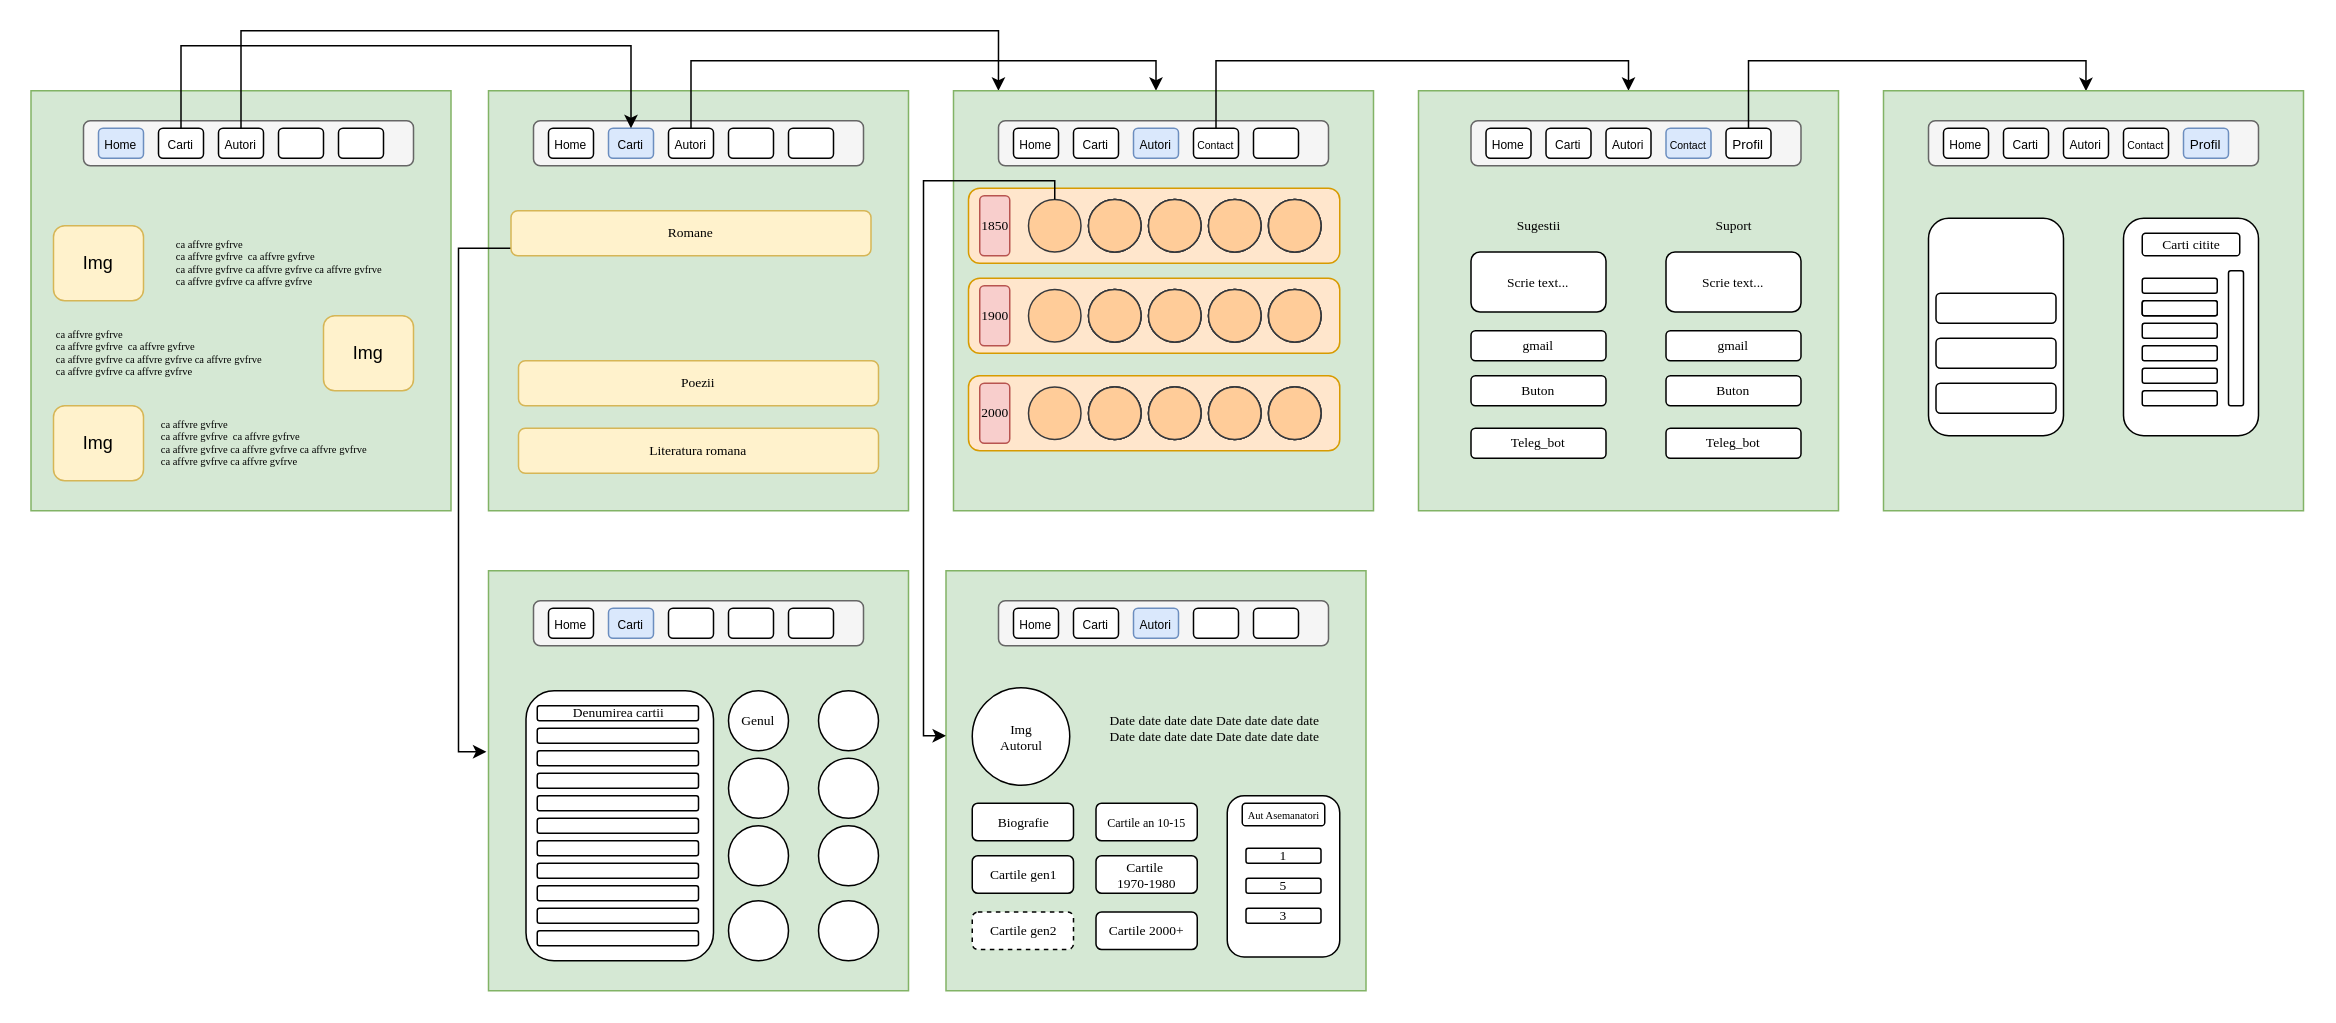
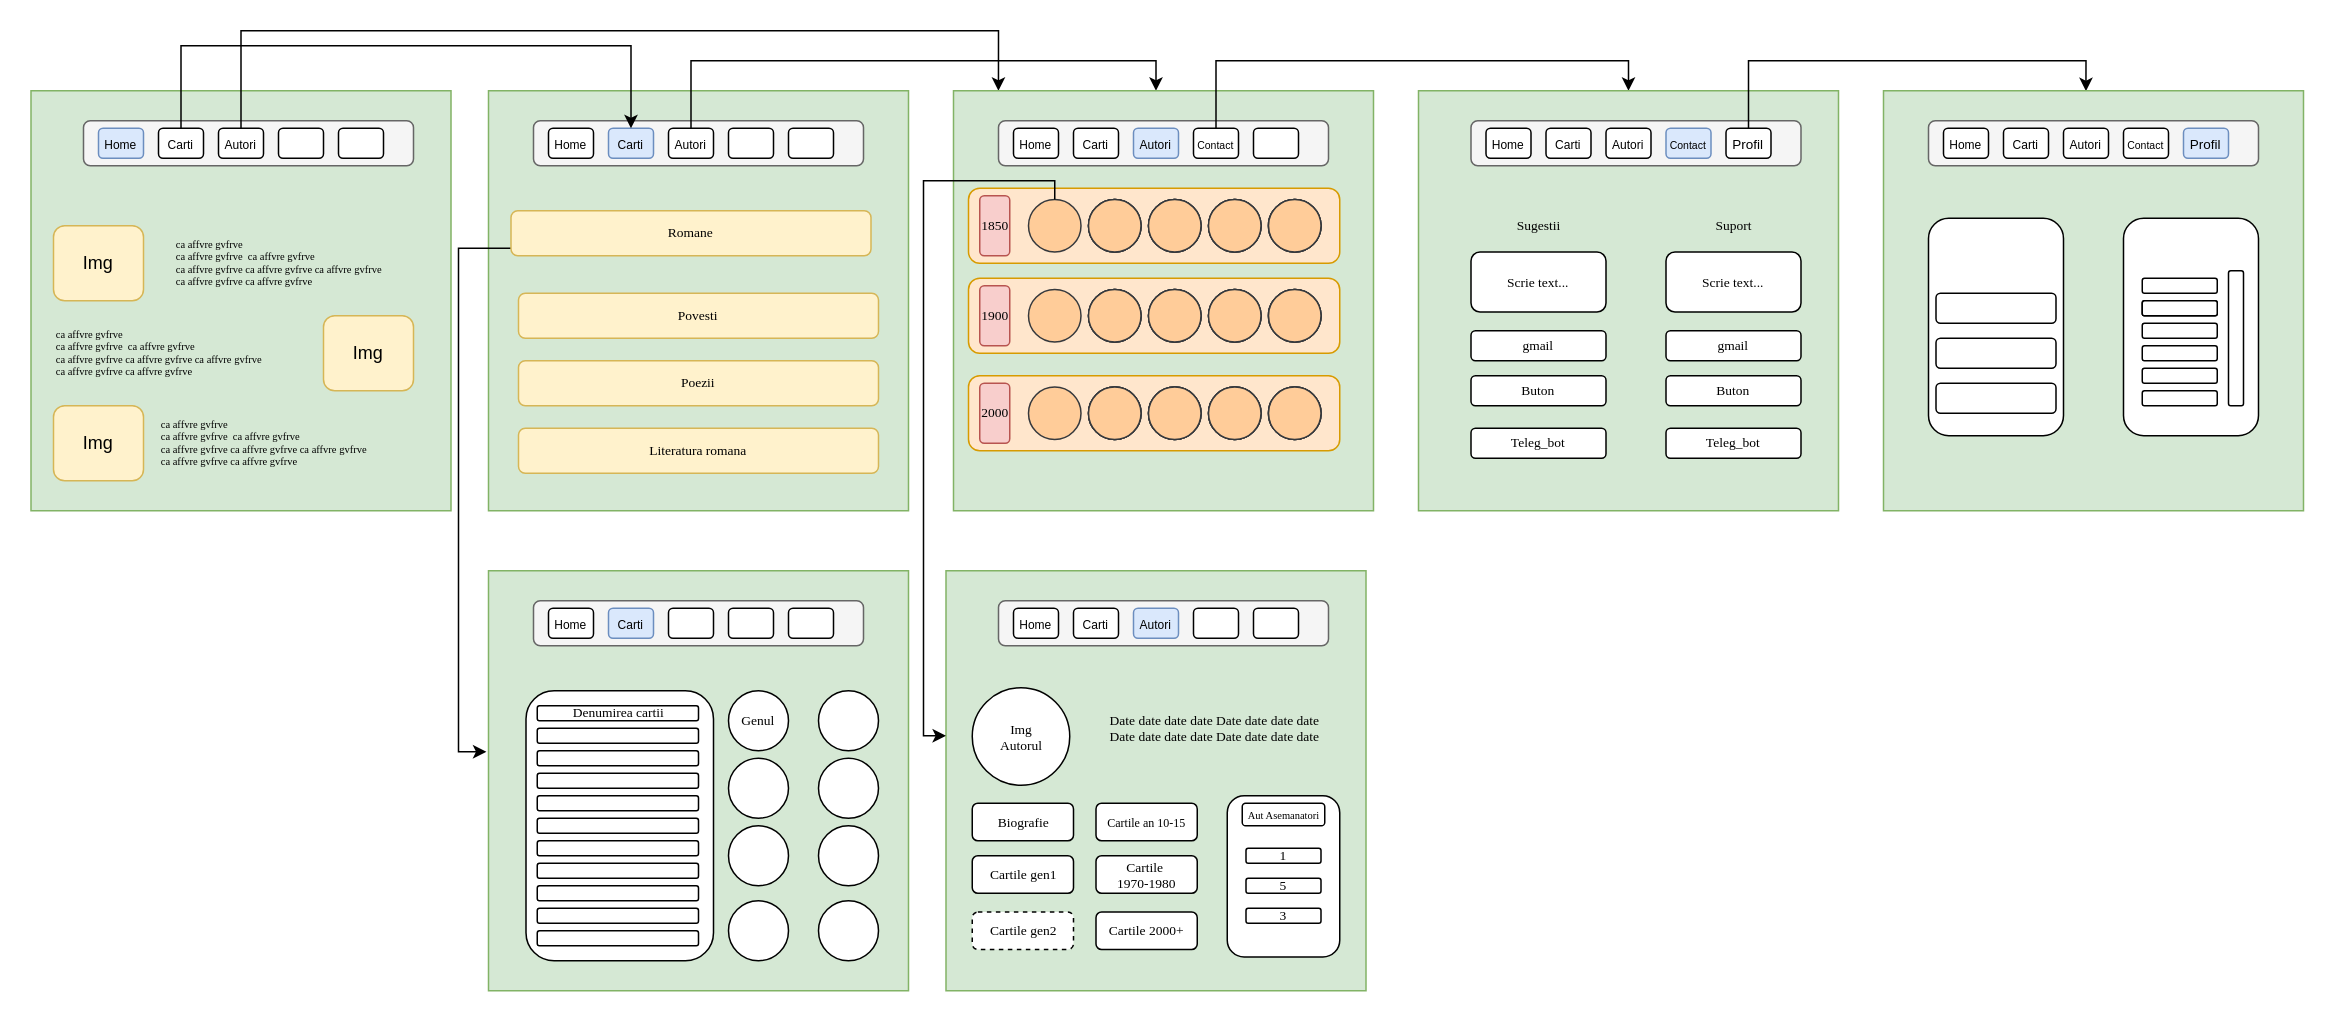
(2191, 245) -> none
none -> (698, 316)
